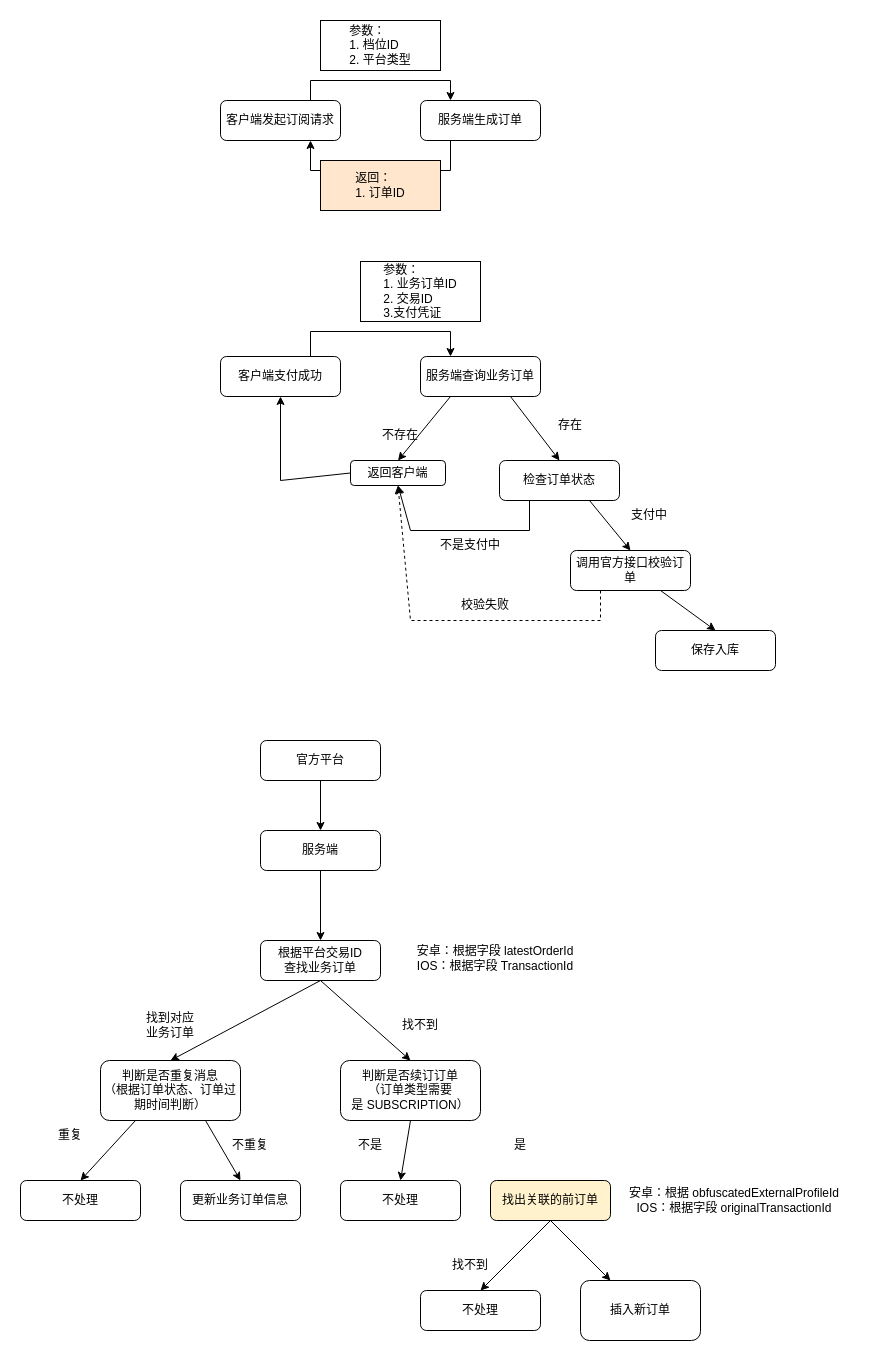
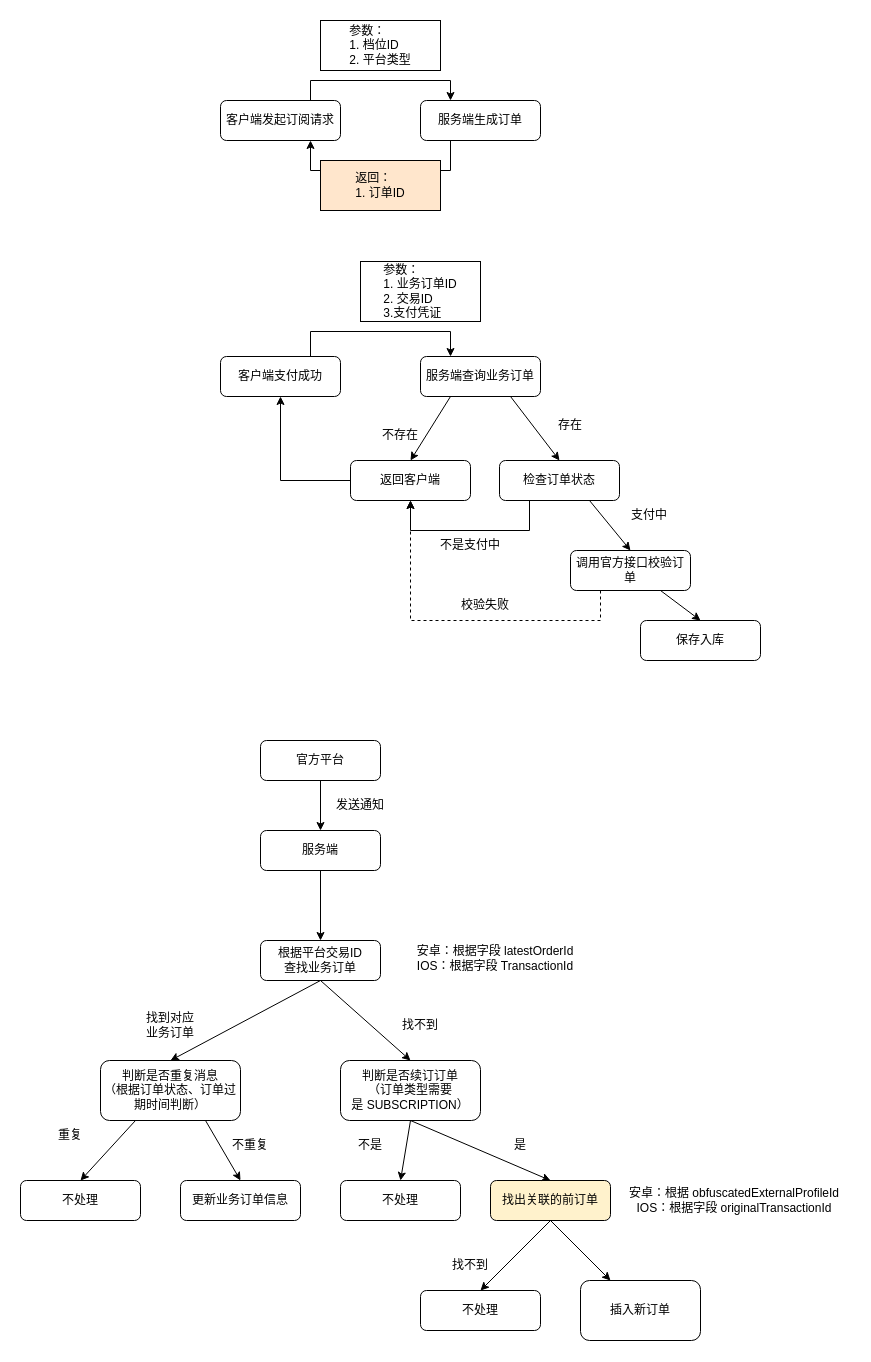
(398, 473) -> (411, 481)
(716, 651) -> (701, 641)
none -> (361, 806)
none -> (478, 1149)
